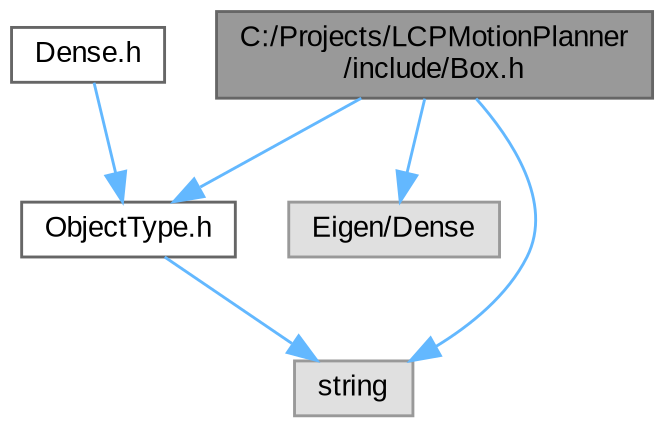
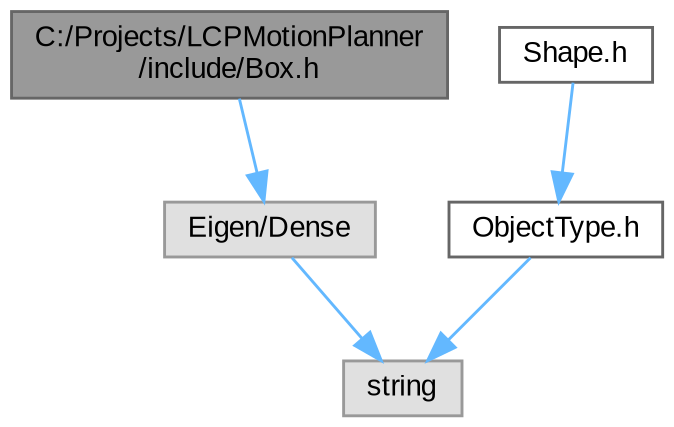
(88, 55) -> (576, 55)
(281, 143) -> none
(534, 235) -> (327, 298)
